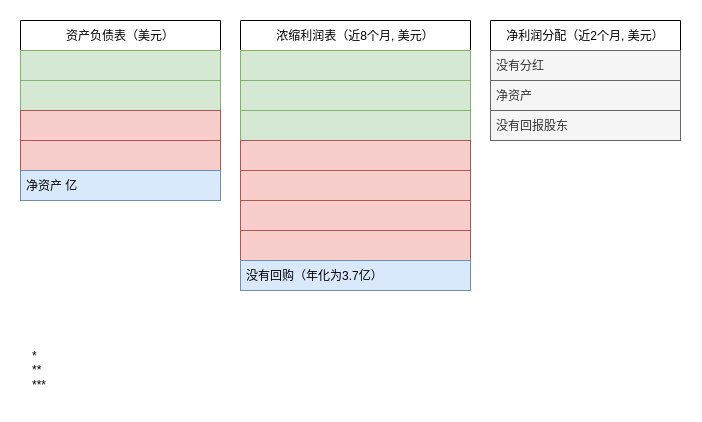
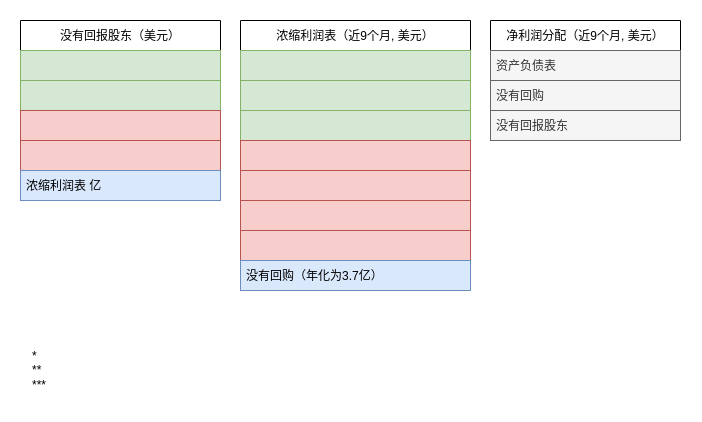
(120, 36) -> (120, 36)
(355, 36) -> (355, 36)
(585, 36) -> (585, 36)
(520, 66) -> (526, 66)
(514, 96) -> (520, 96)
(52, 186) -> (64, 186)
